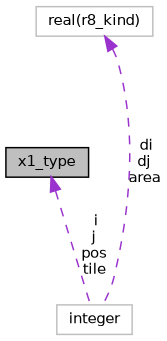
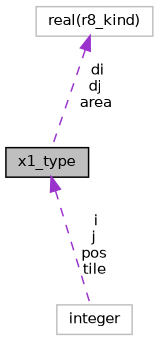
(129, 178) -> (68, 99)
